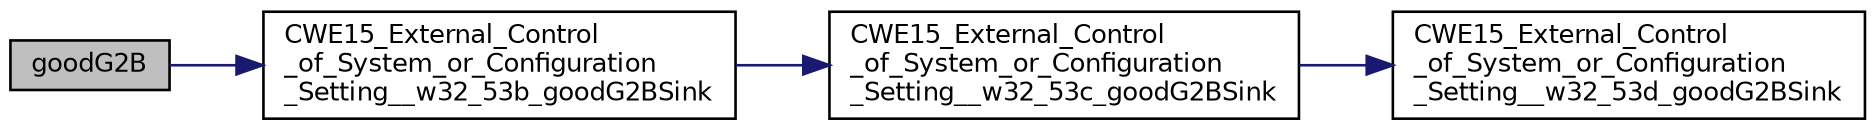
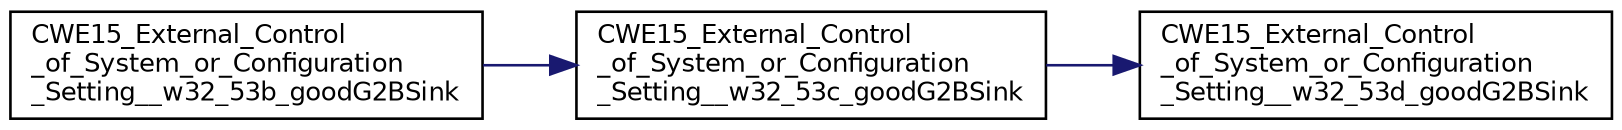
(90, 65) -> none
